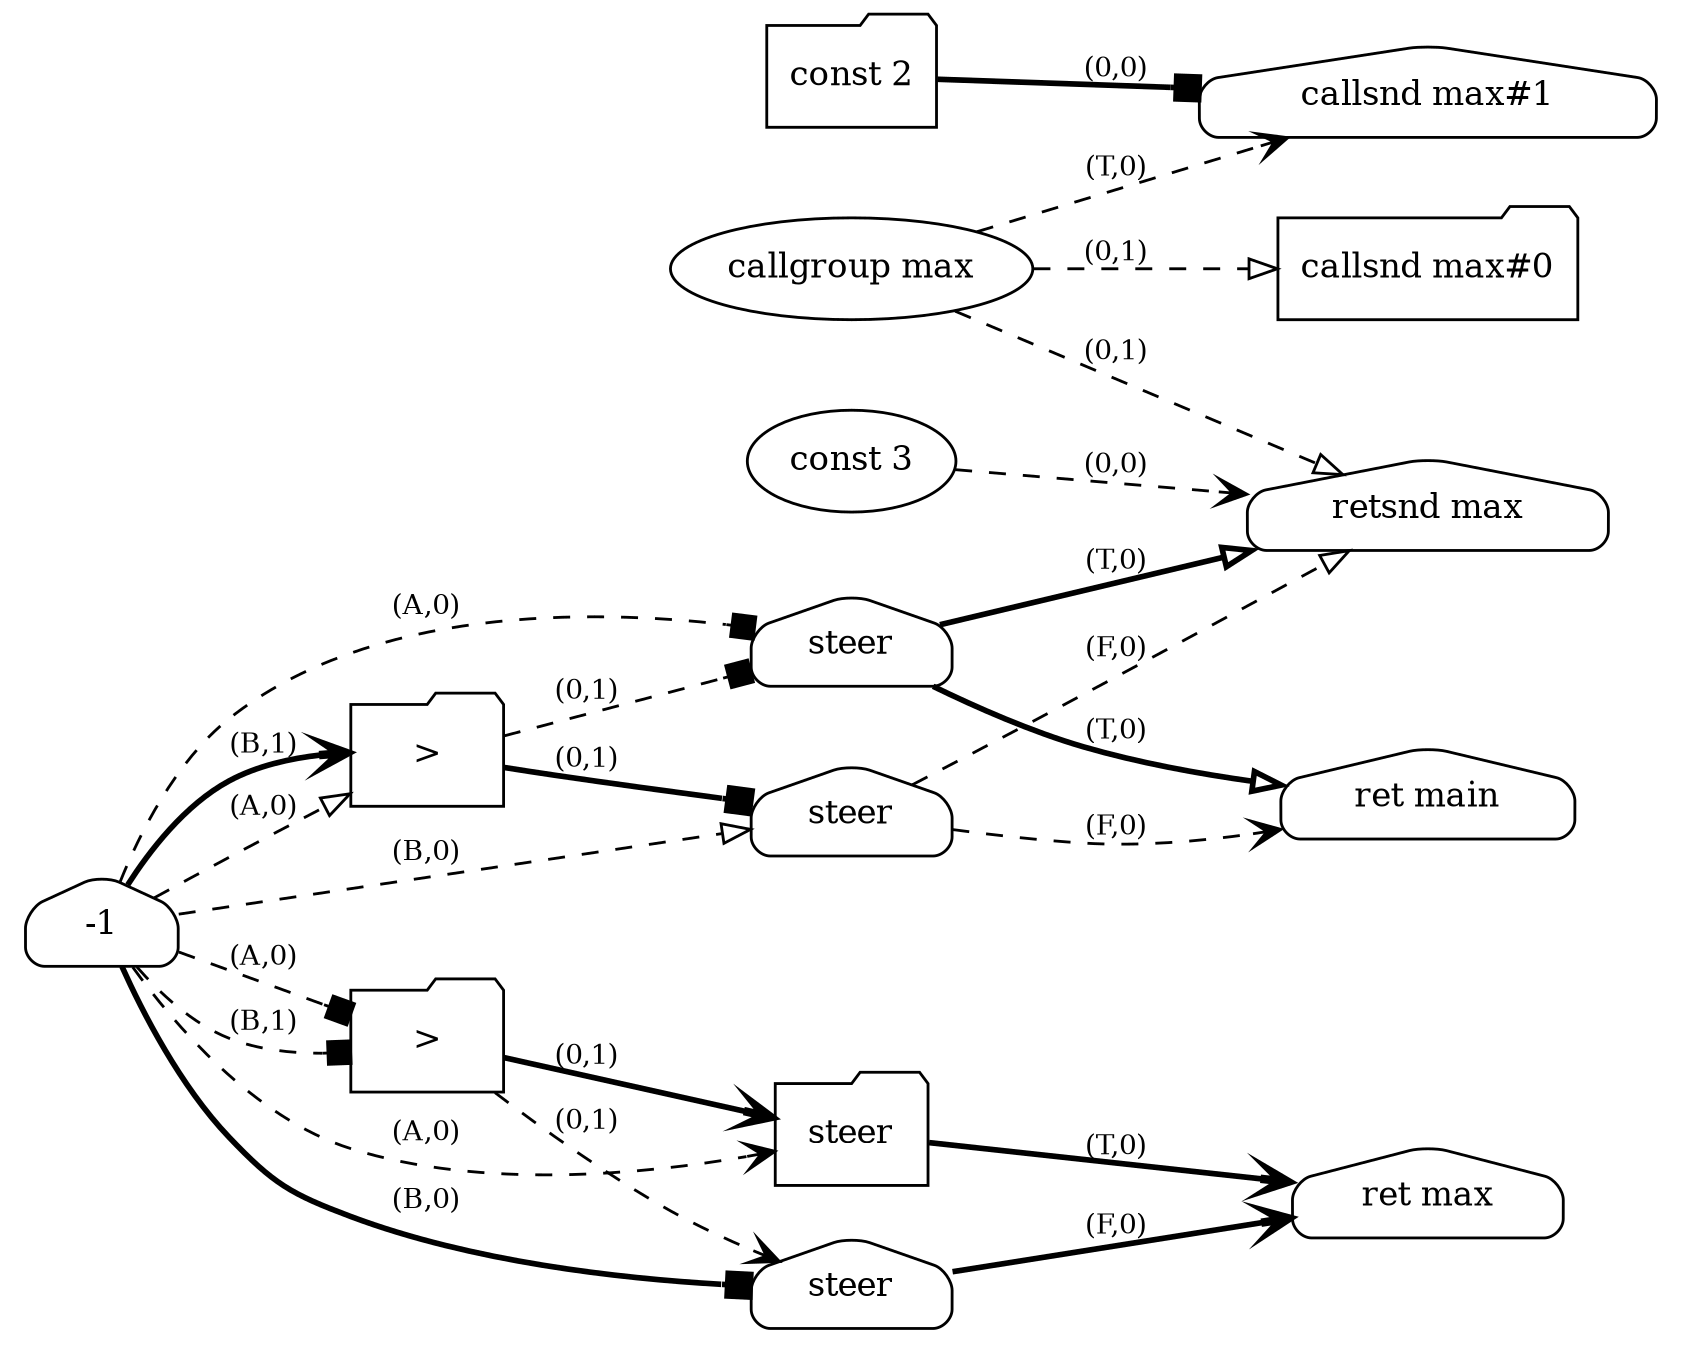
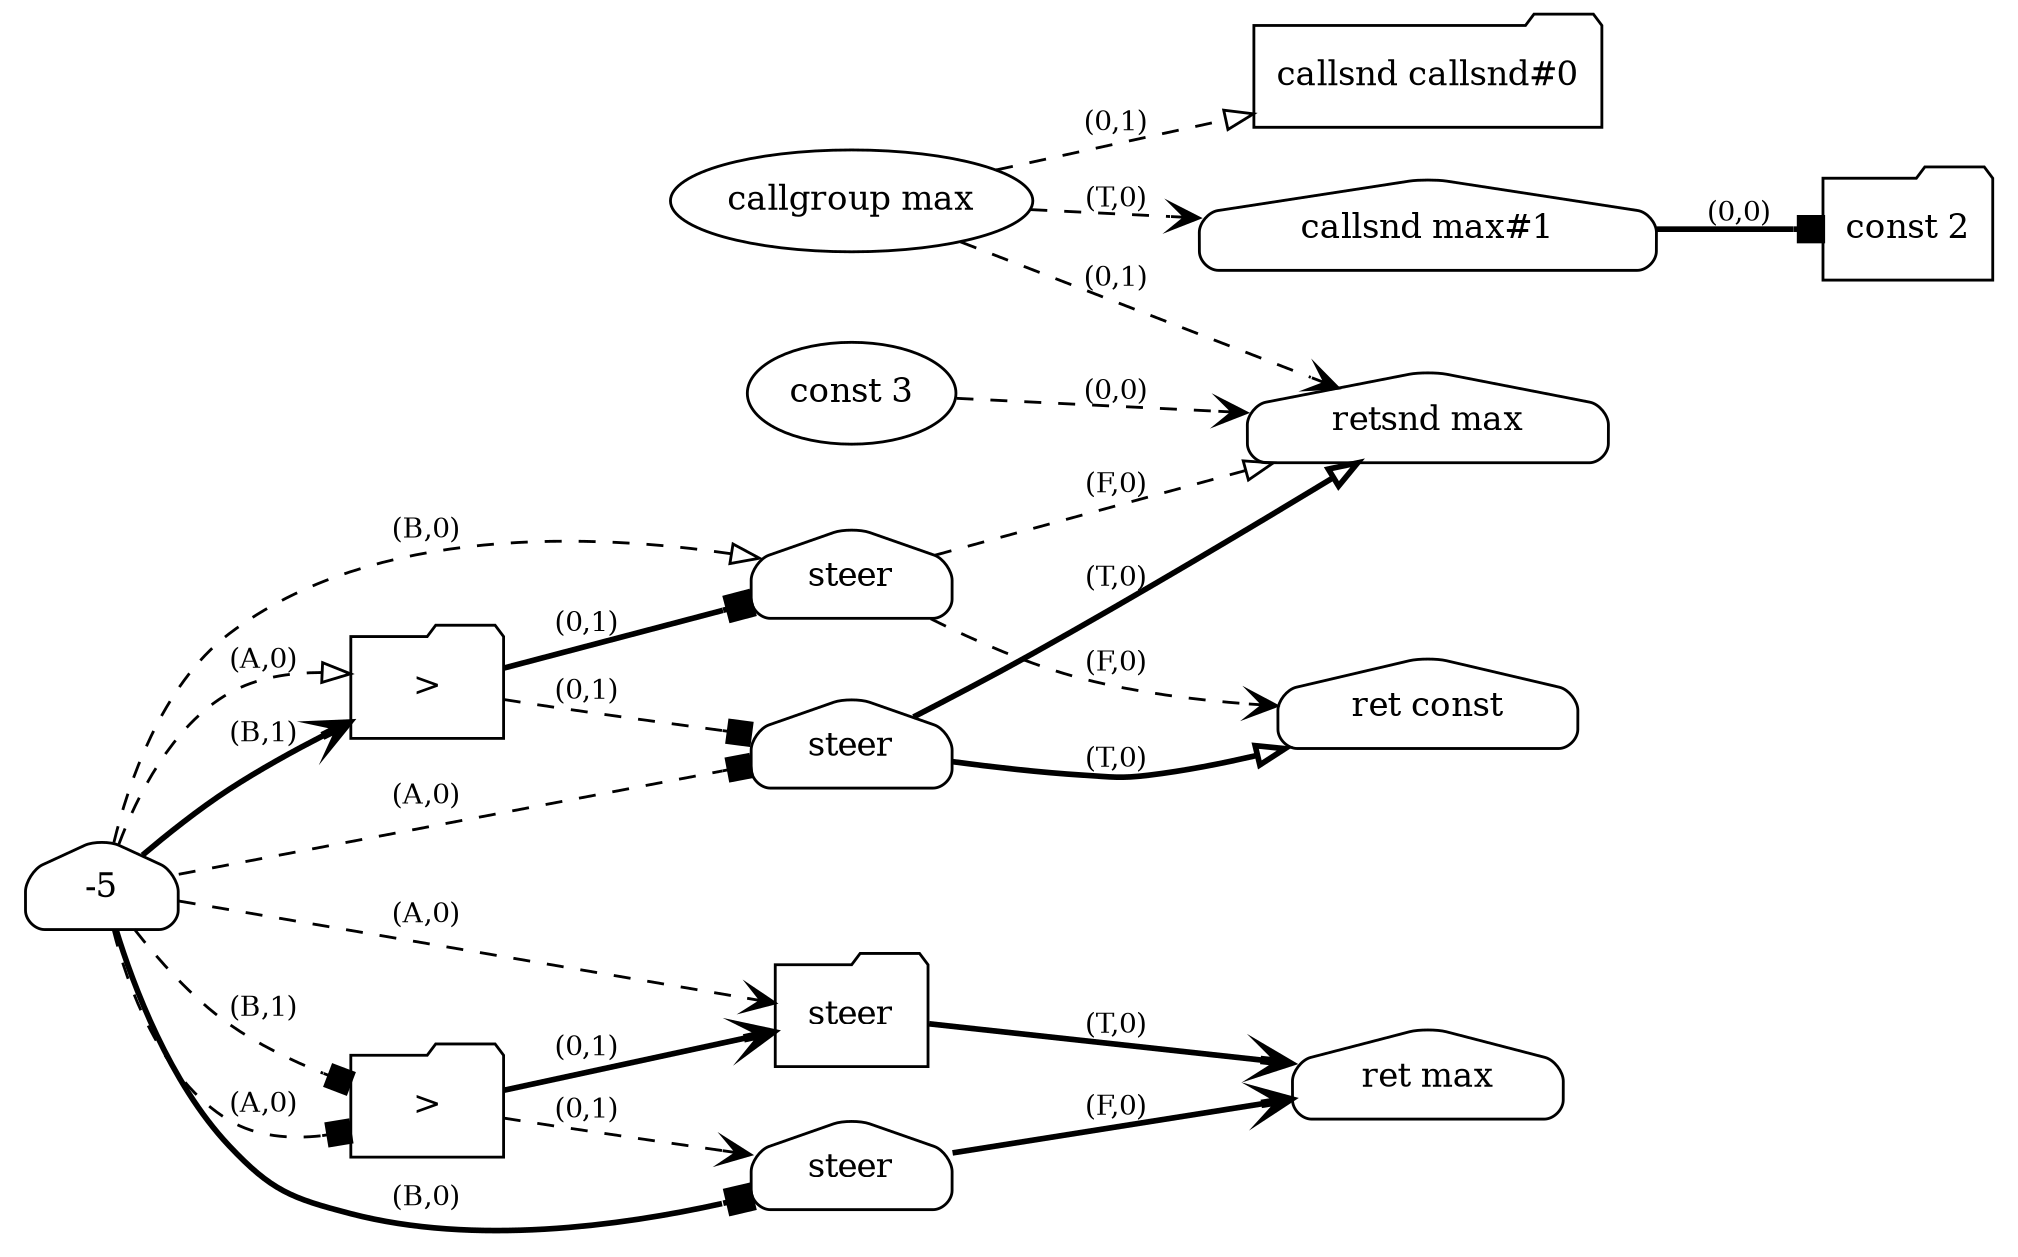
(1054, 83) -> (1725, 229)
(1428, 269) -> (1428, 76)
(1136, 387) -> (1136, 310)
(1428, 798) -> (1428, 707)
(102, 925) -> (102, 888)
